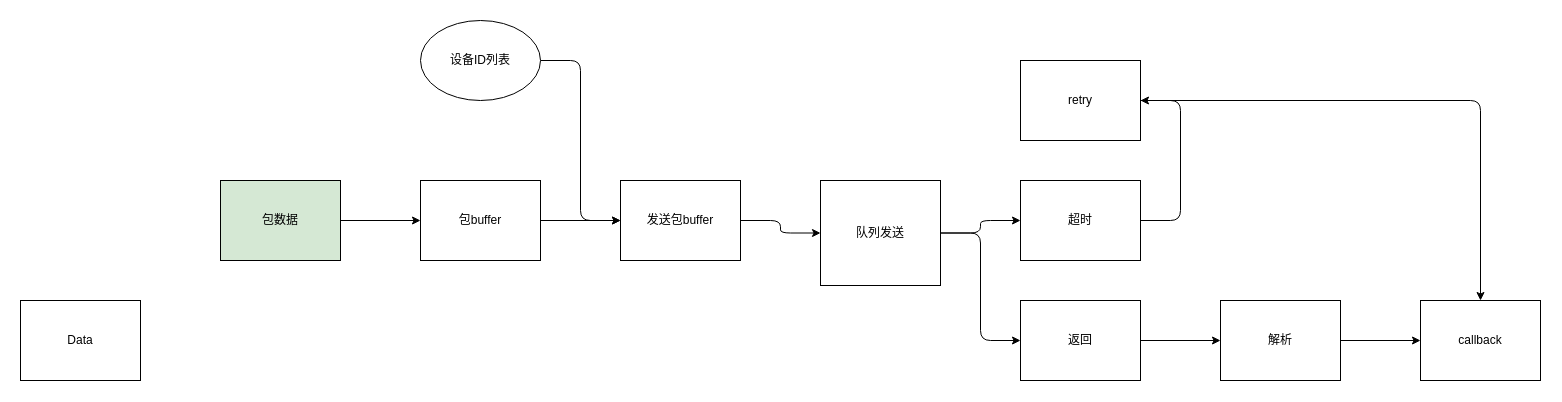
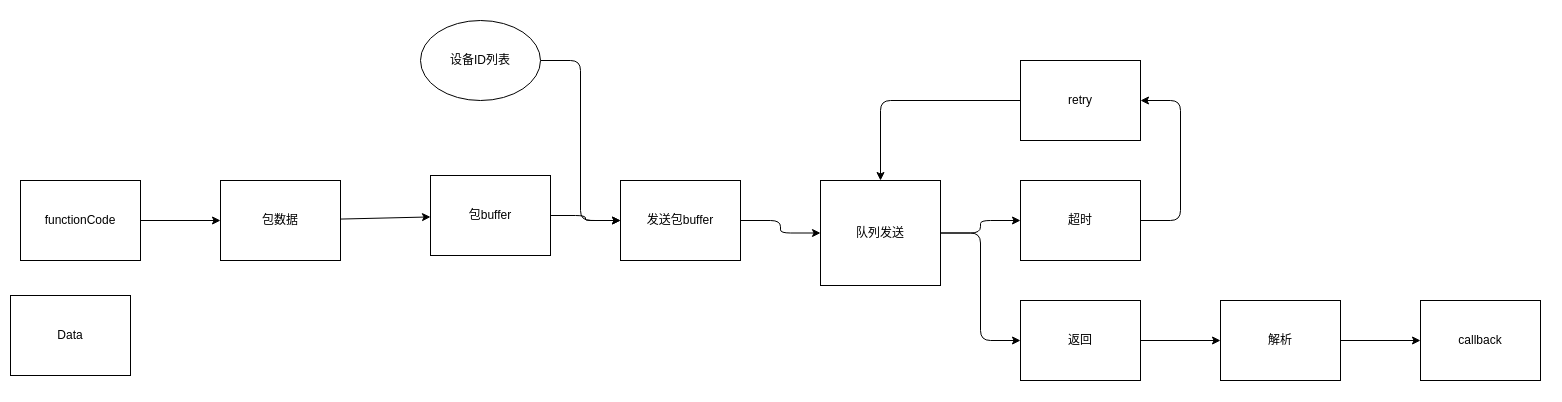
(1421, 101) -> (920, 101)
none -> (81, 221)
none -> (177, 221)
(281, 221) -> (281, 221)
(481, 221) -> (491, 216)
(81, 341) -> (71, 336)
